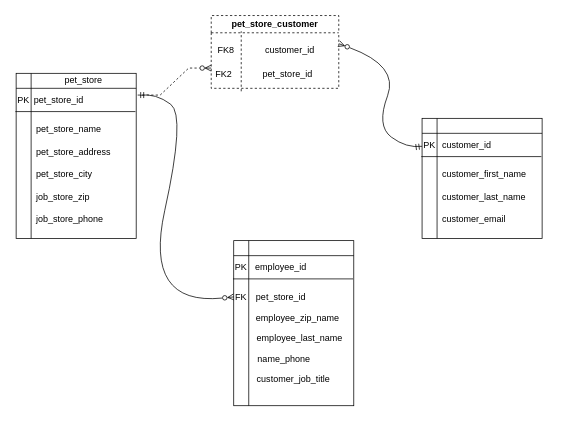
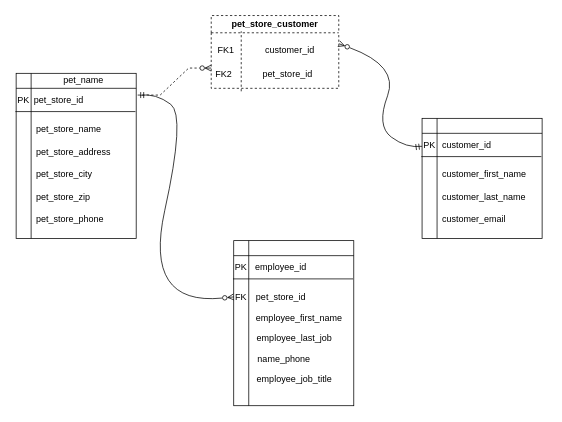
(226, 50) -> (226, 50)
(84, 81) -> (84, 81)
(68, 197) -> (68, 197)
(74, 219) -> (74, 219)
(297, 318) -> (302, 318)
(300, 338) -> (297, 338)
(300, 379) -> (299, 379)
